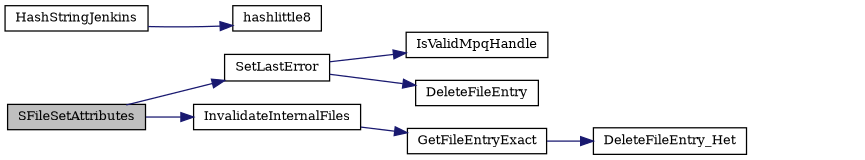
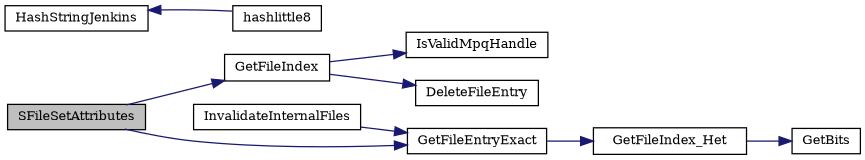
(184, 27) -> (197, 10)
(277, 68) -> (277, 68)
(163, 117) -> (259, 146)
(670, 141) -> (670, 141)
none -> (826, 141)
